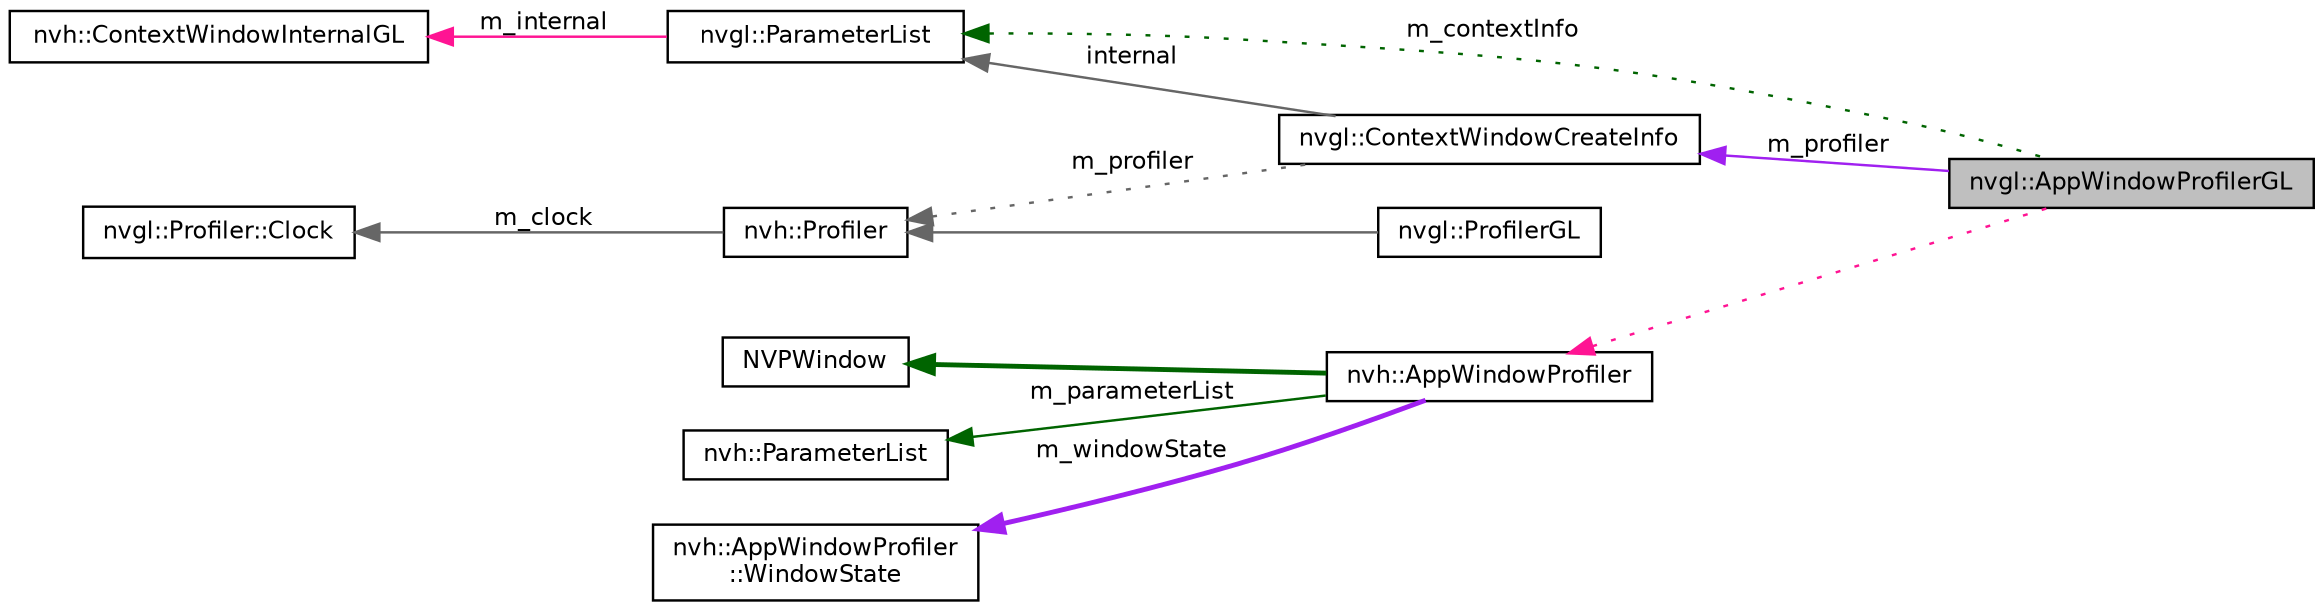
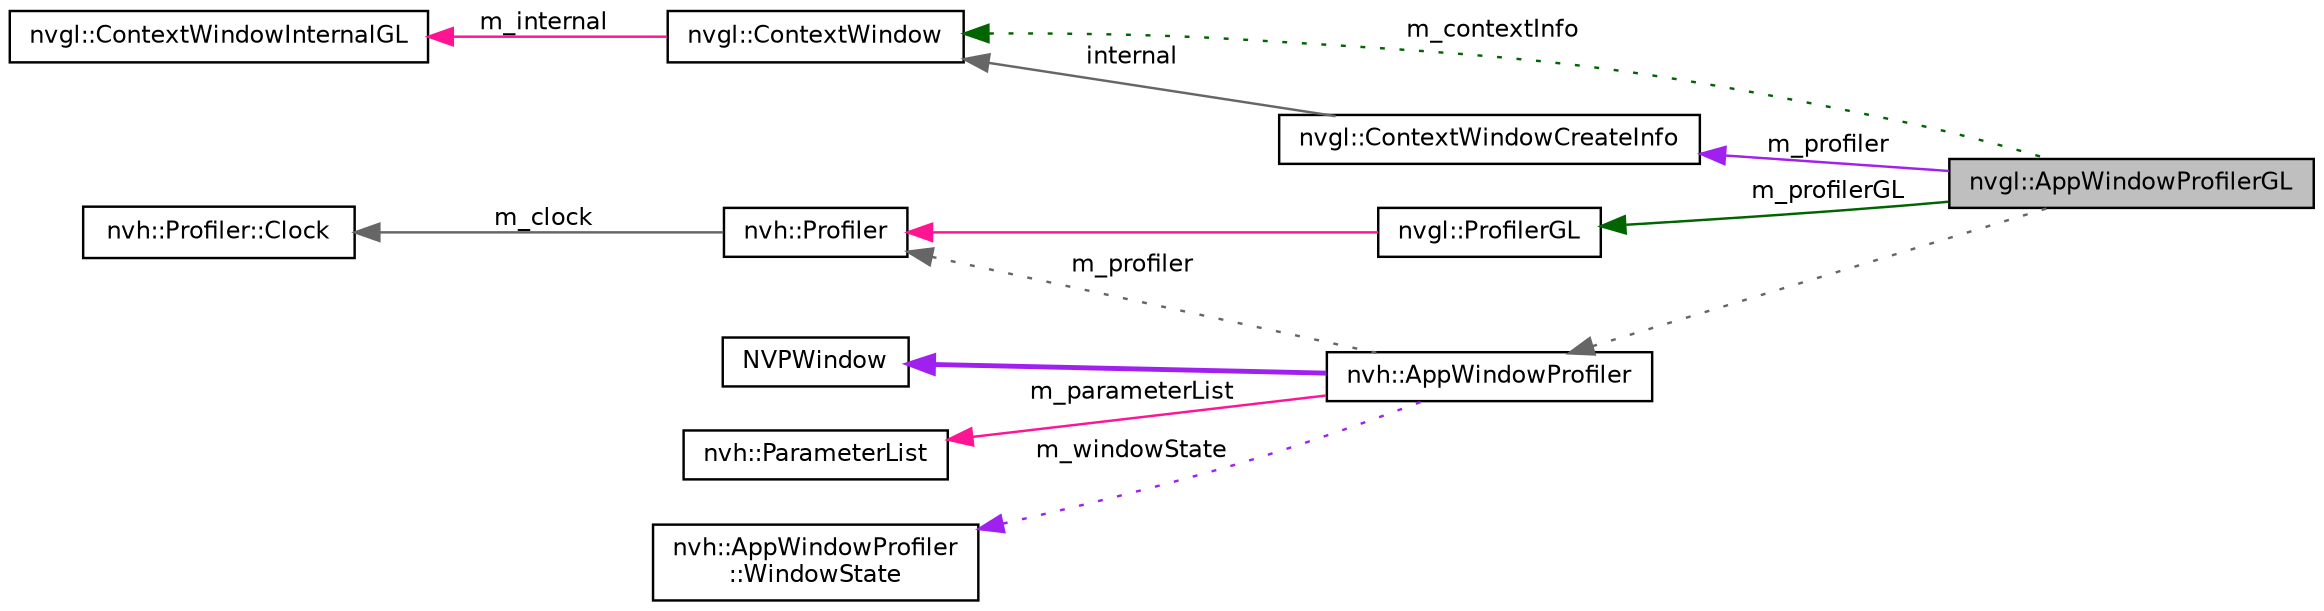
(219, 37) -> (219, 37)
(816, 37) -> (816, 37)
(1126, 190) -> (1155, 305)
none -> (1787, 214)
(219, 232) -> (219, 232)
(1155, 232) -> (1155, 232)
(1822, 277) -> (1822, 277)
(1130, 369) -> (1130, 369)
(1149, 416) -> (1149, 416)
(1217, 470) -> (1217, 470)
